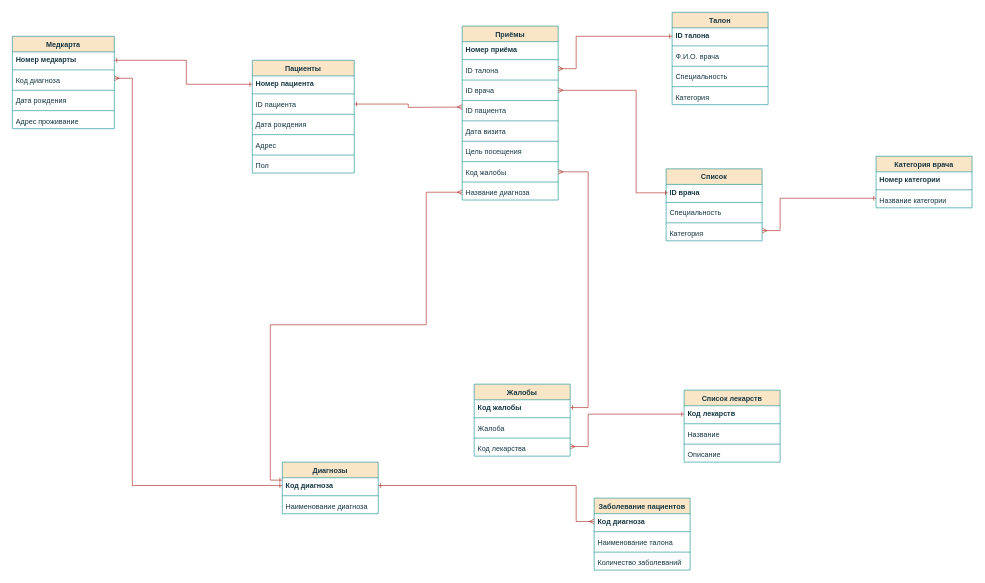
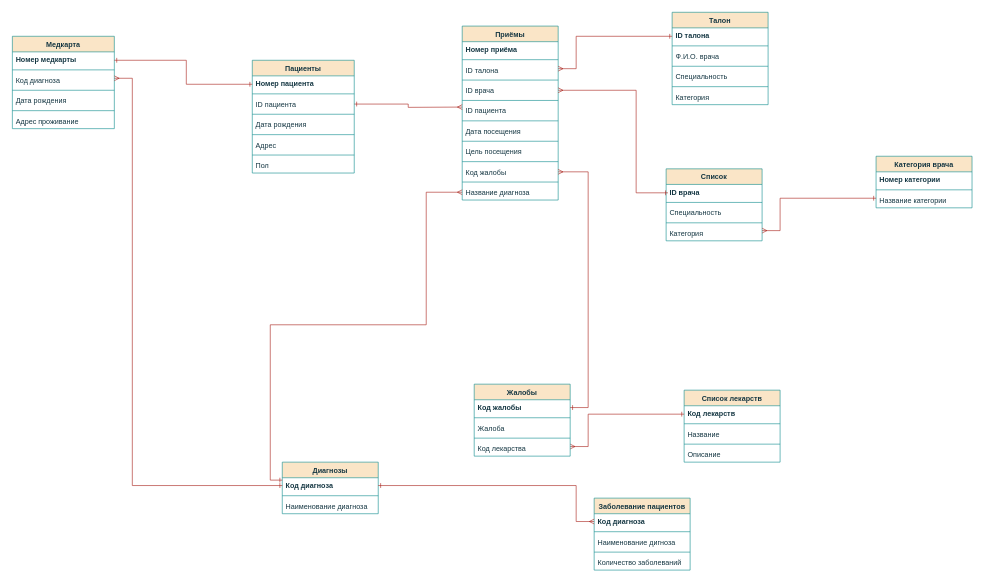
(487, 131) -> (493, 131)
(635, 542) -> (637, 542)
